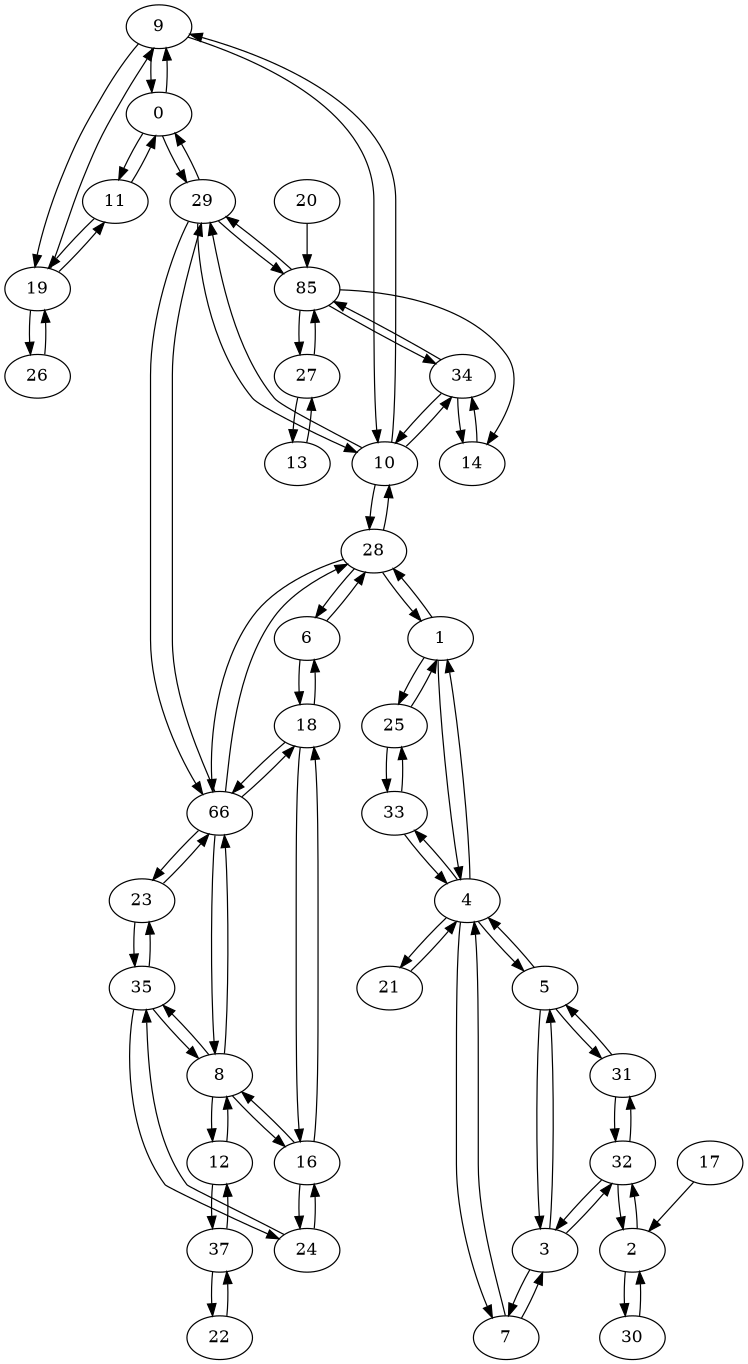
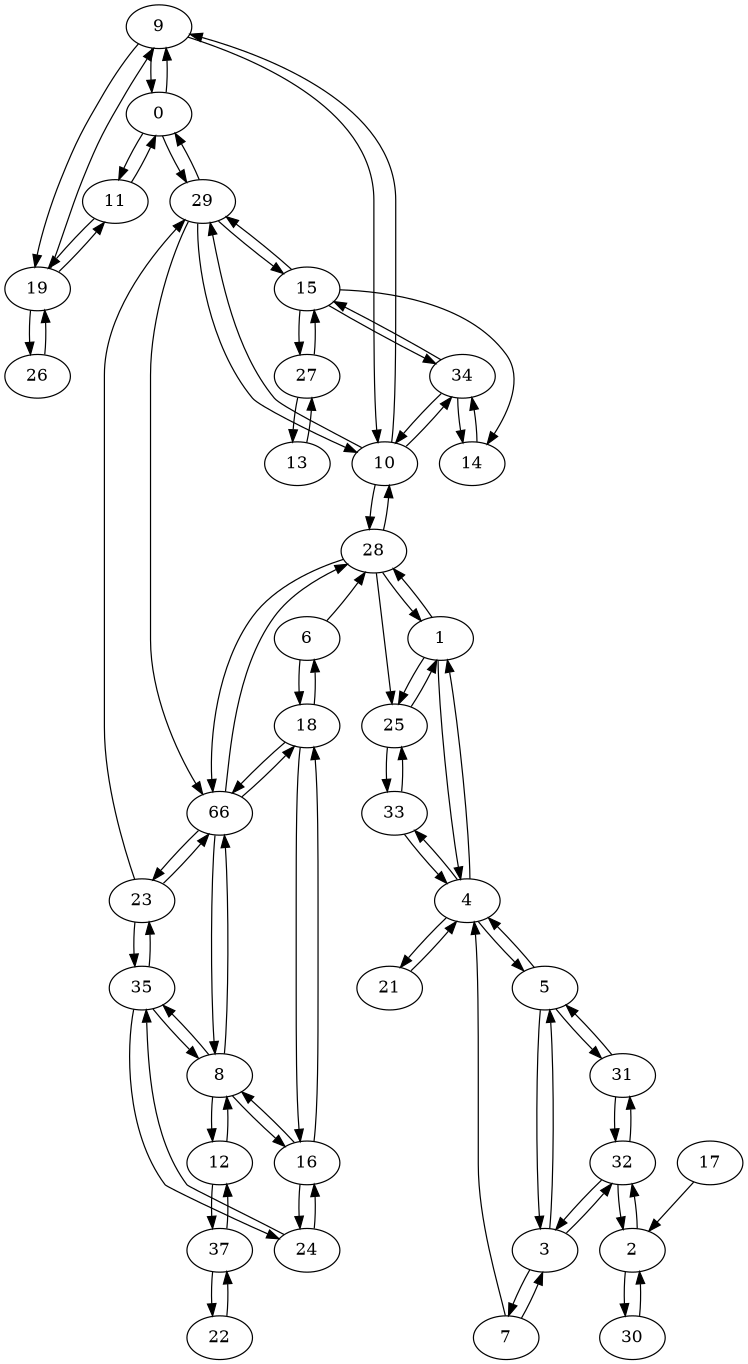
(307, 202) -> none
(307, 289) -> (307, 289)
(172, 516) -> (104, 546)
(338, 588) -> (383, 632)
(456, 1116) -> none
